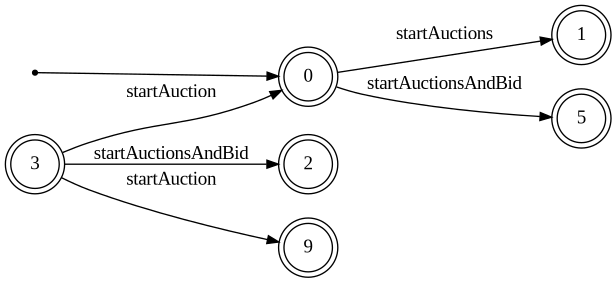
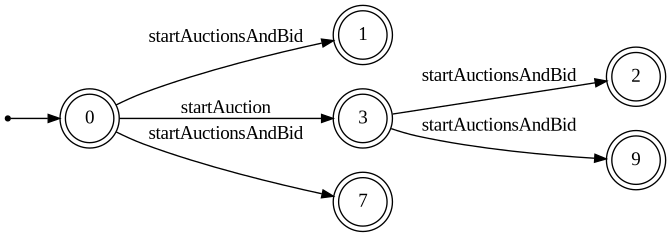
(445, 34) -> (226, 37)
(581, 118) -> (363, 202)
(167, 124) -> (220, 118)
(172, 180) -> (499, 126)
